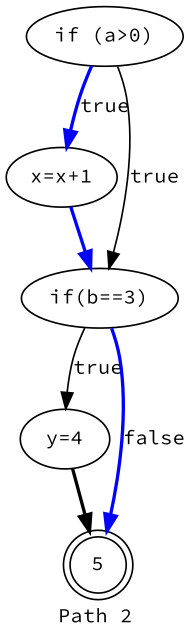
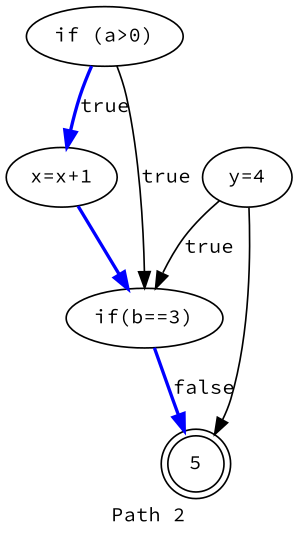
(73, 359) -> (187, 233)
(79, 492) -> (246, 315)
